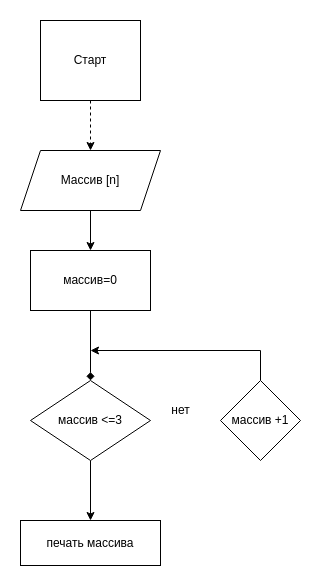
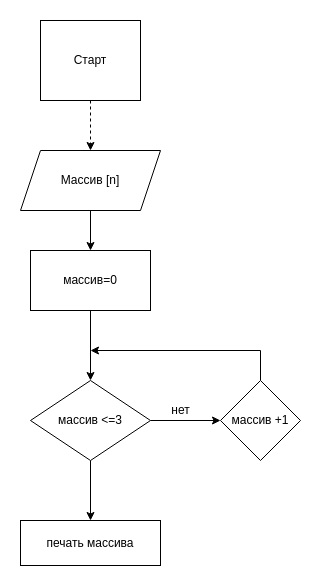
(91, 372) -> (91, 372)
none -> (182, 421)
